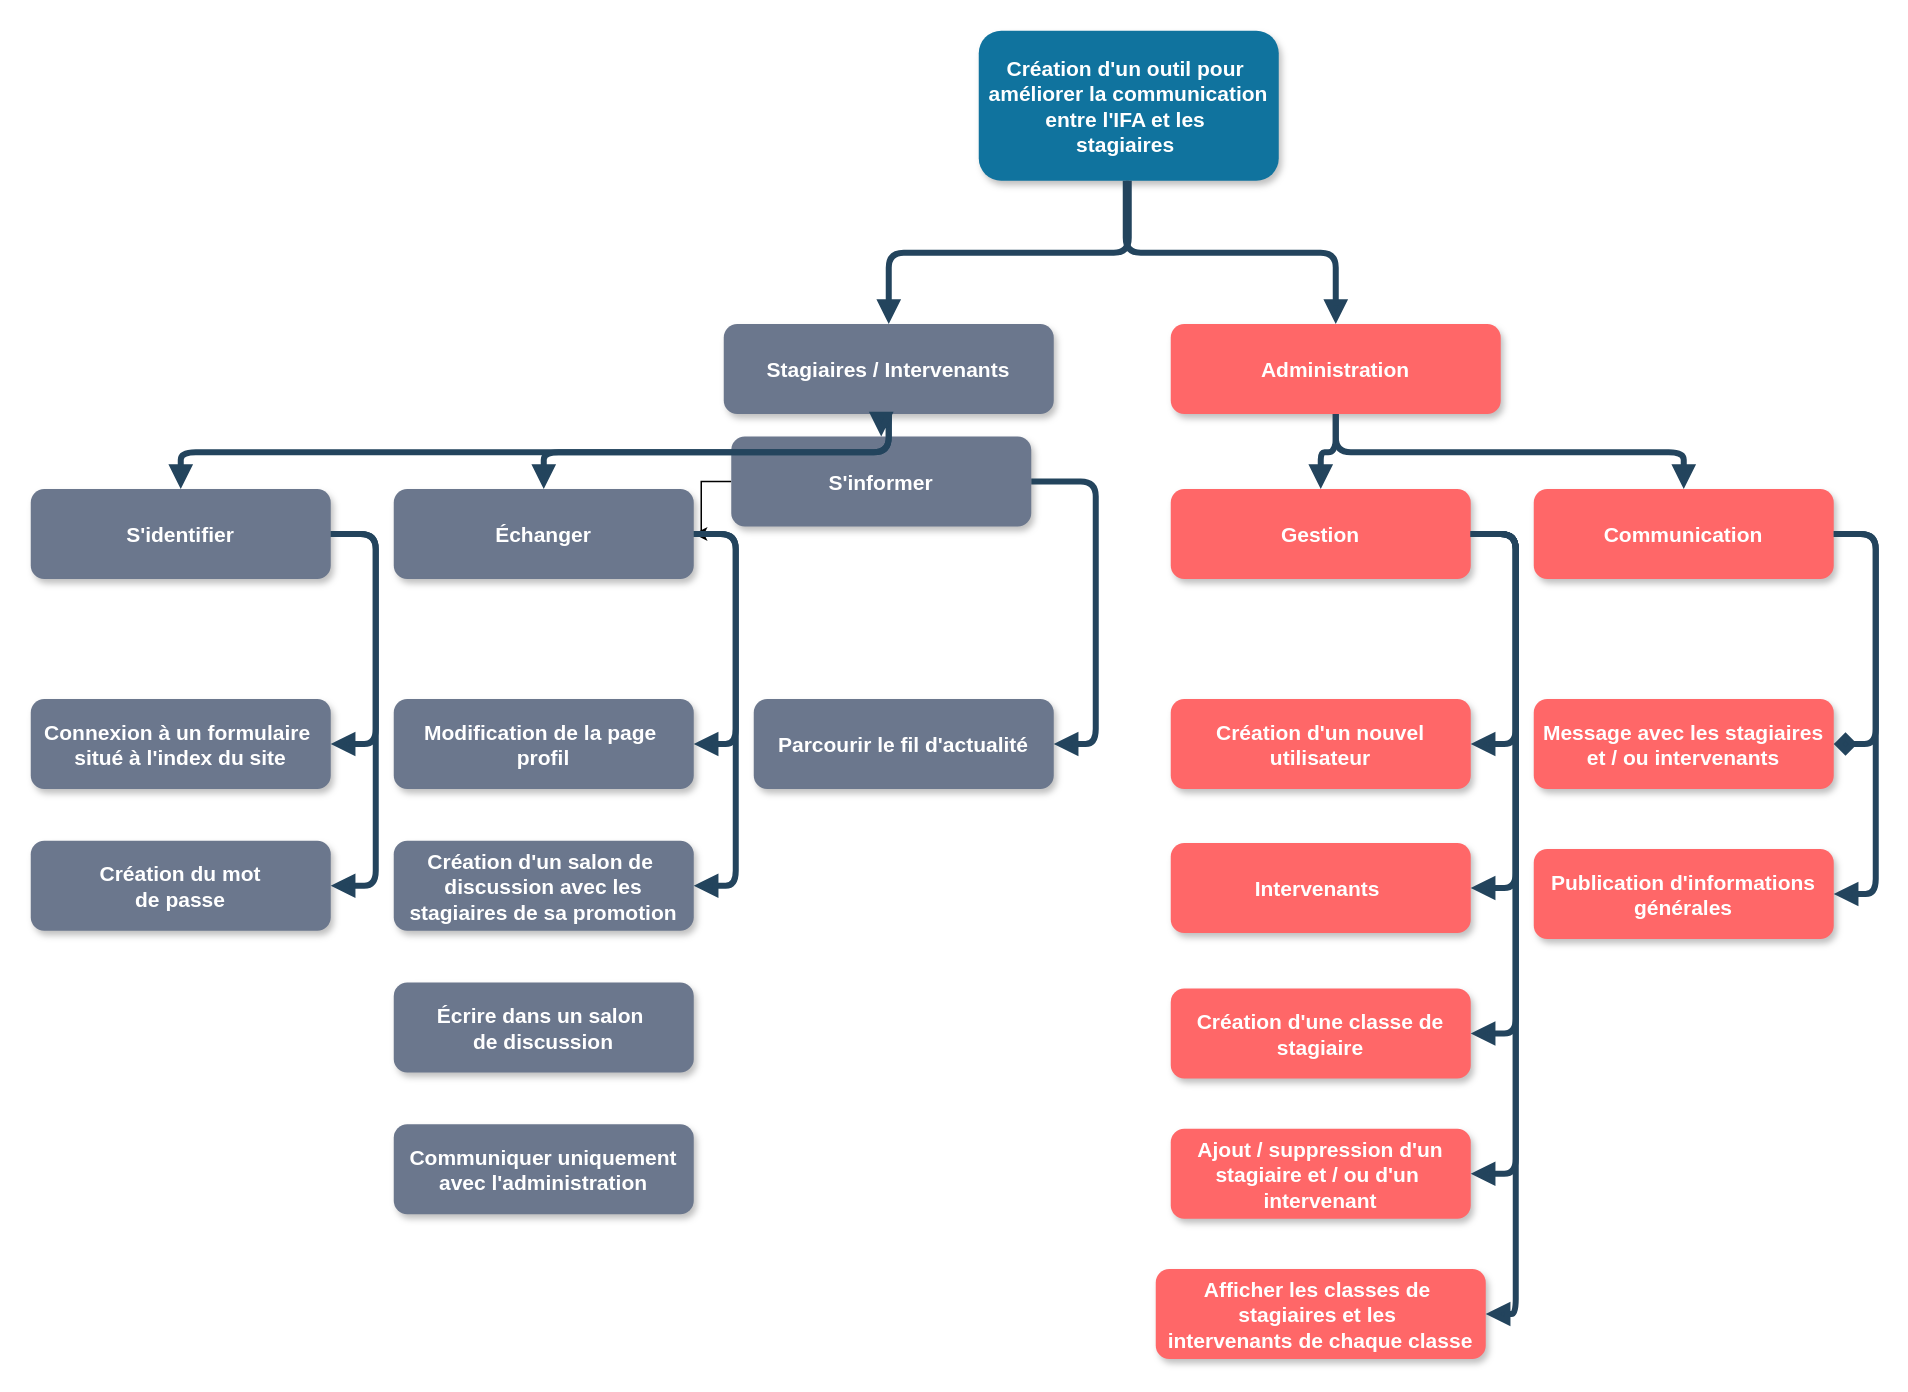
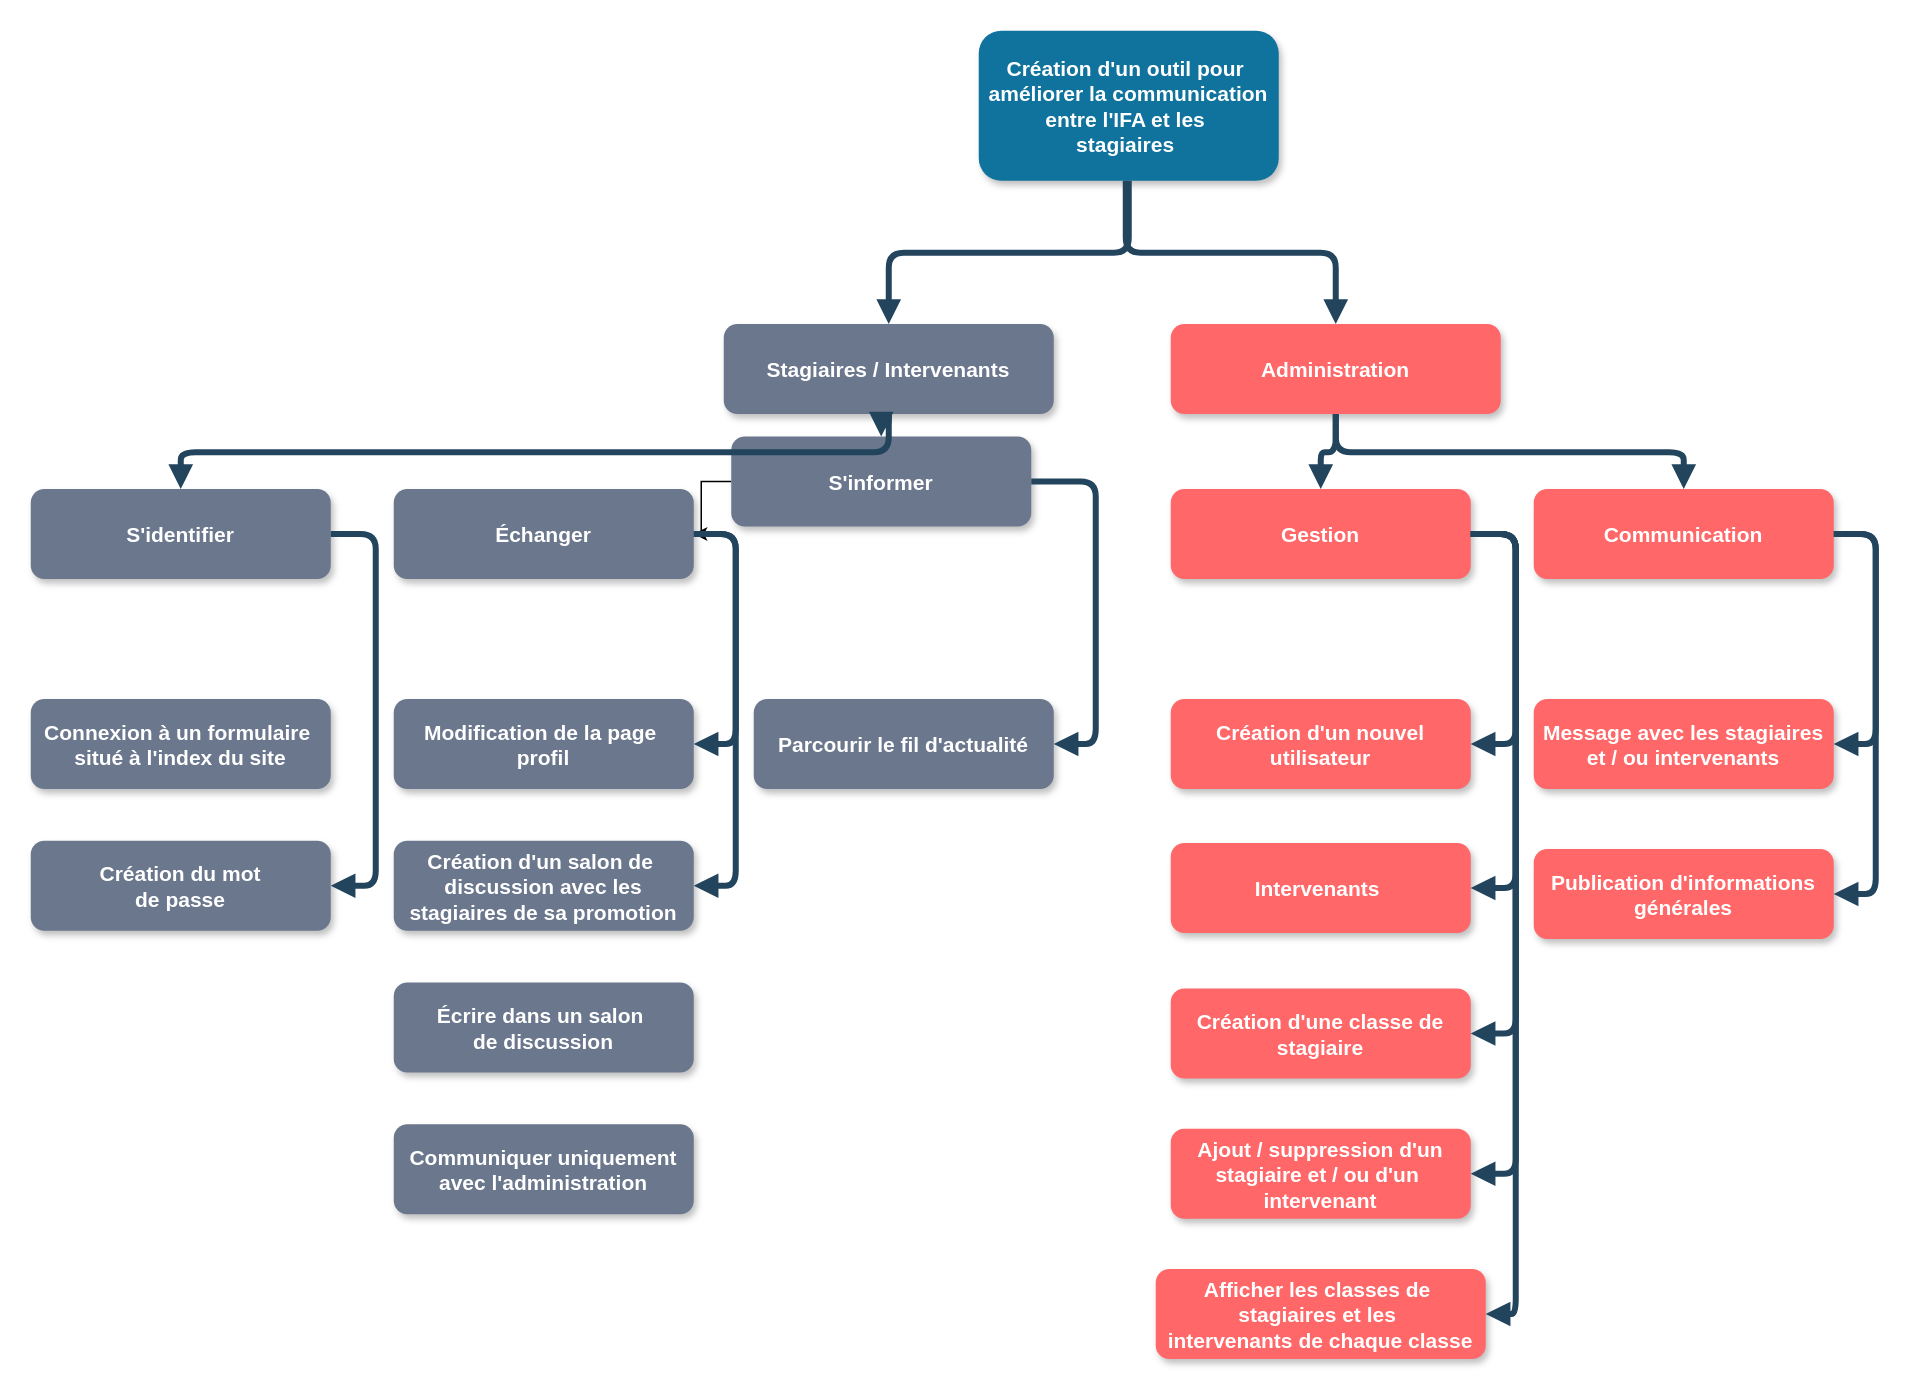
(544, 461) -> none
(1870, 743) -> (1869, 743)
(362, 744) -> none
